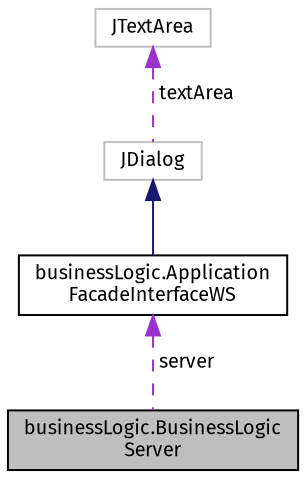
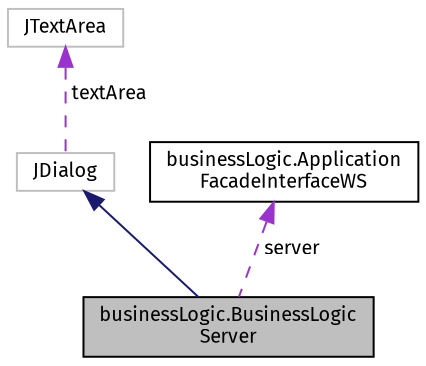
(153, 228) -> (149, 251)
